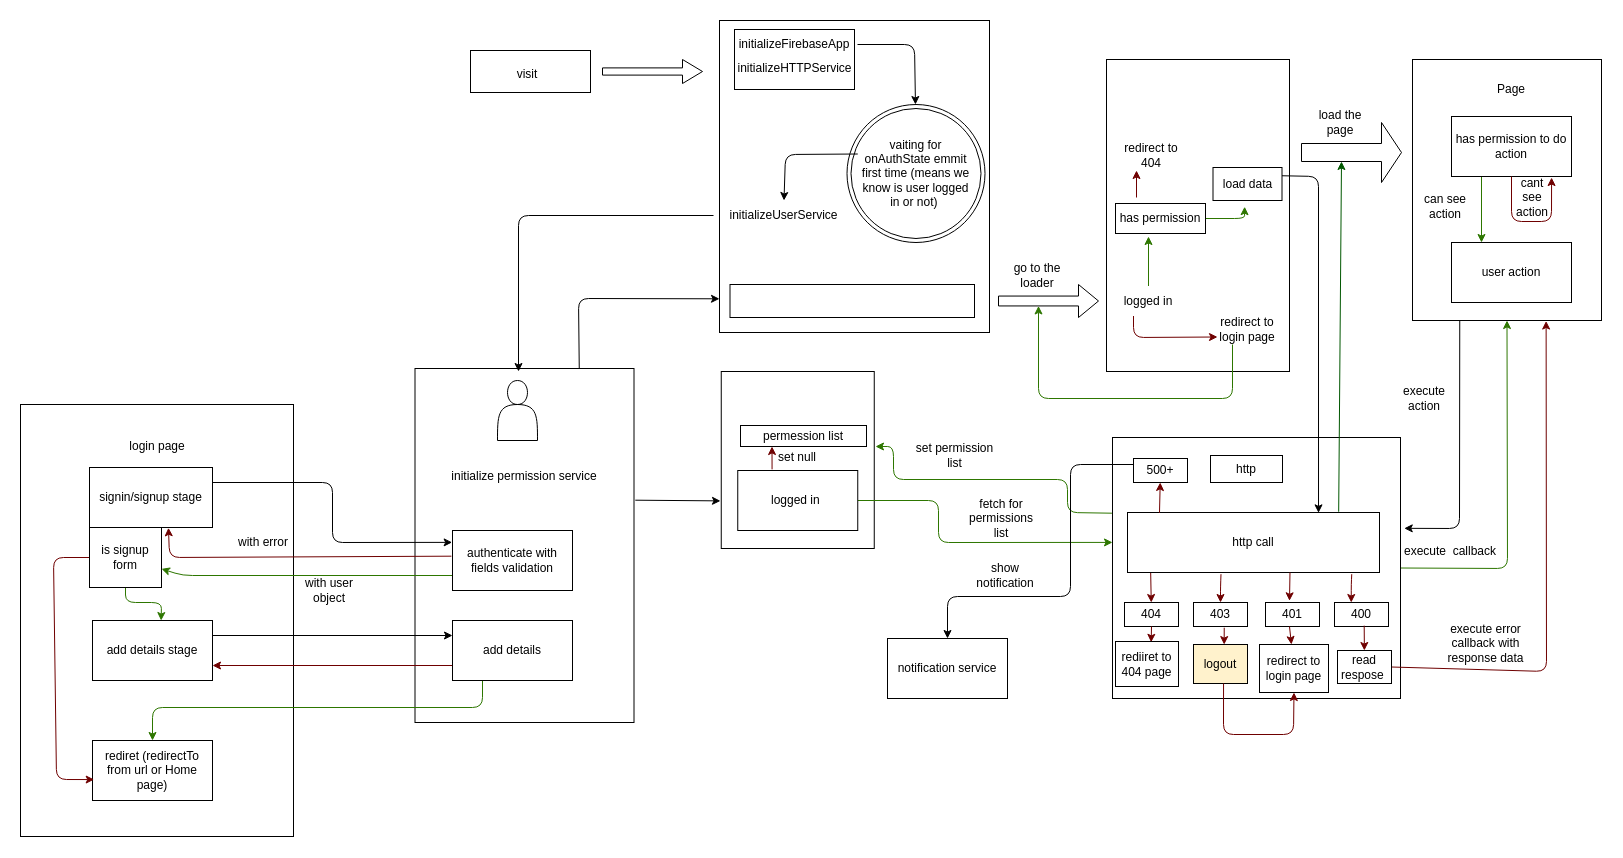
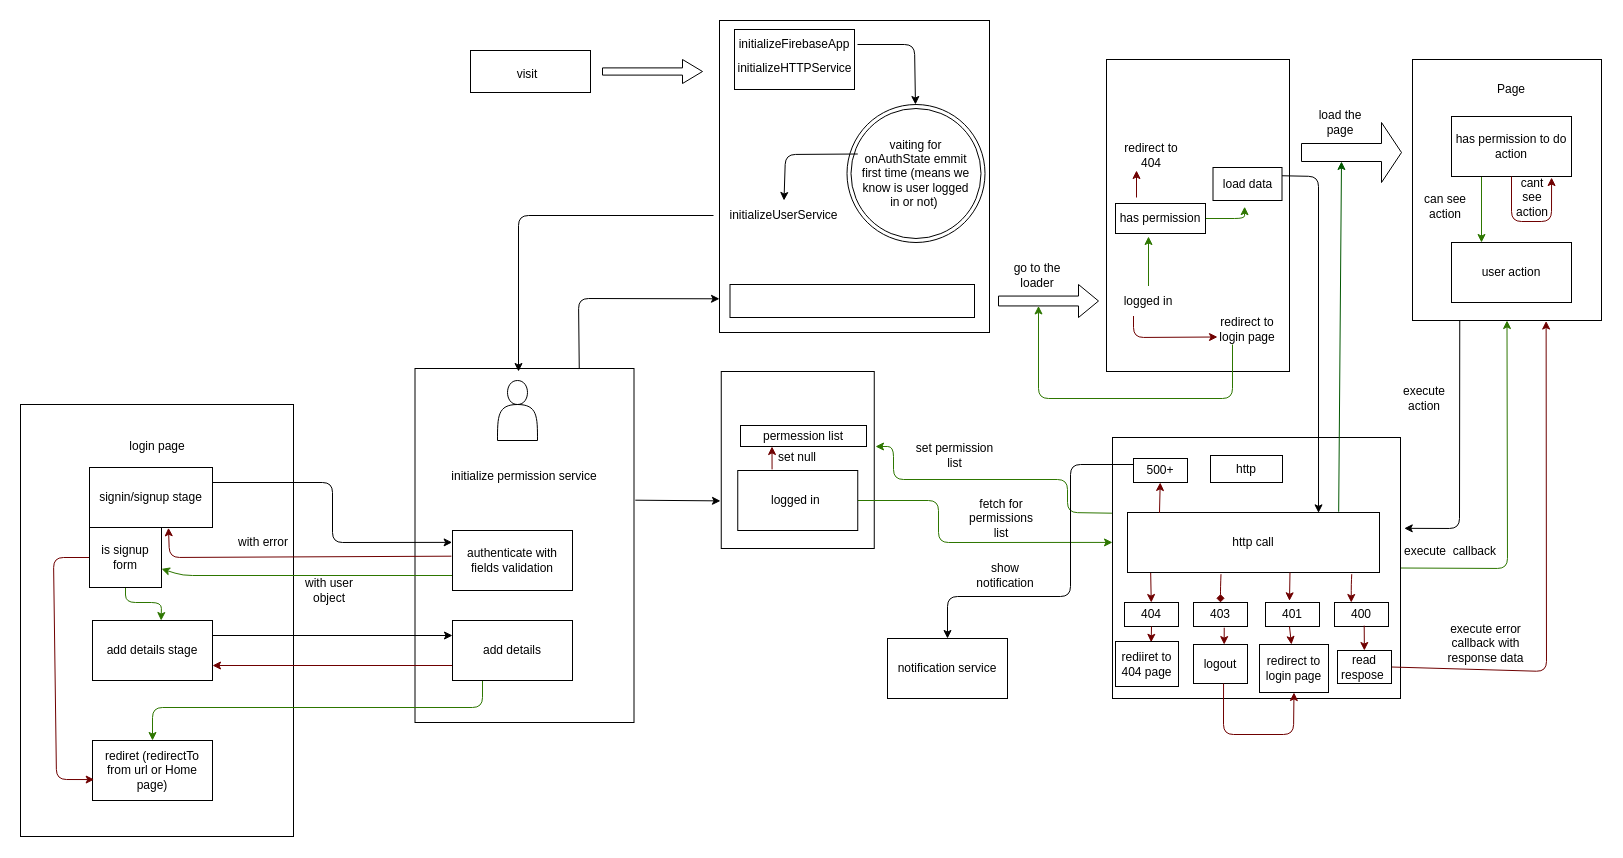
(1221, 594) -> (1221, 594)
(1221, 664) -> (1221, 664)
